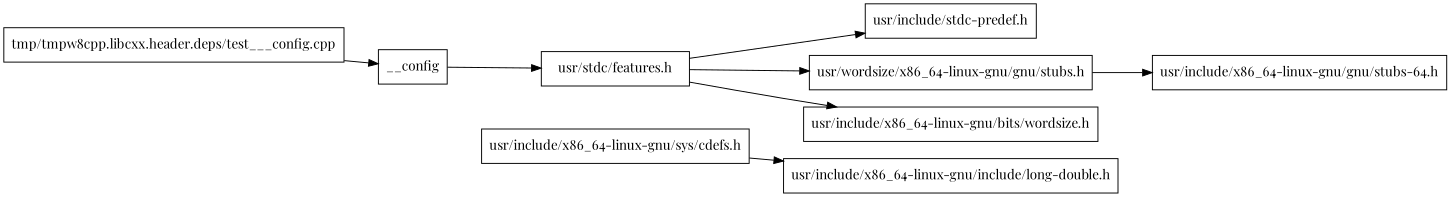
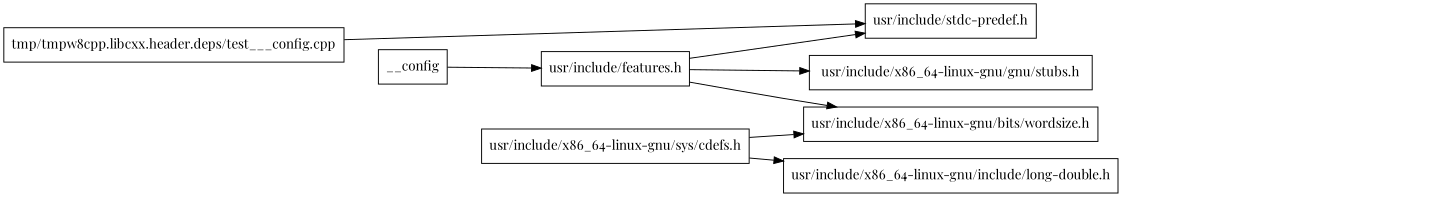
(356, 62) -> (600, 32)
(615, 69) -> (615, 69)
(951, 73) -> (951, 73)
(1300, 73) -> none
none -> (772, 136)
